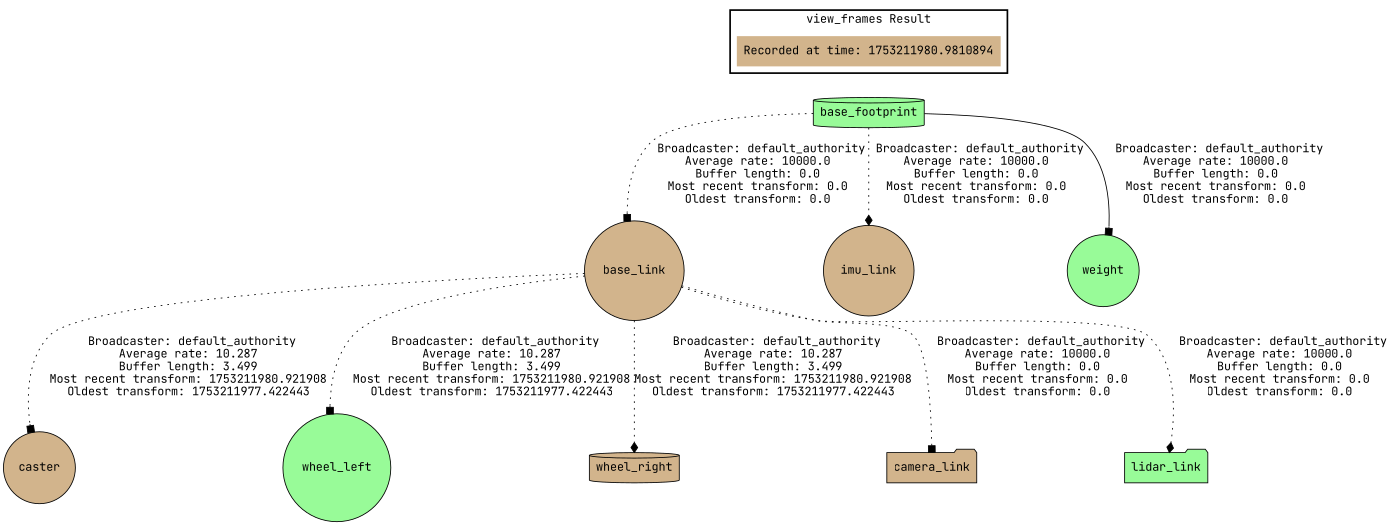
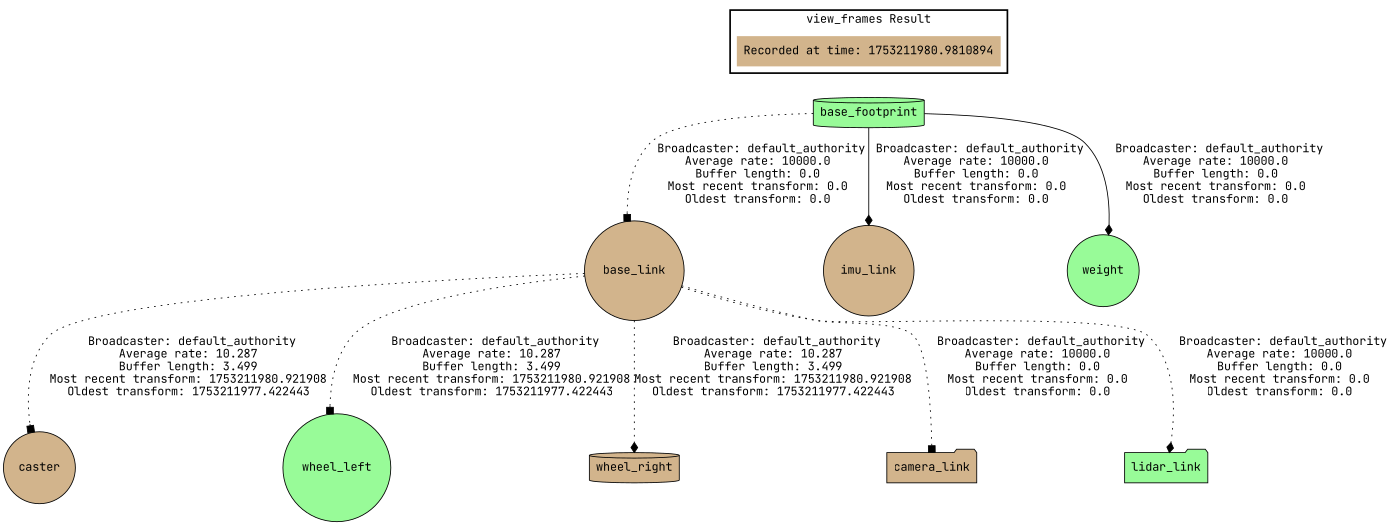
(1051, 127) -> (1050, 127)
(869, 171) -> (869, 171)
